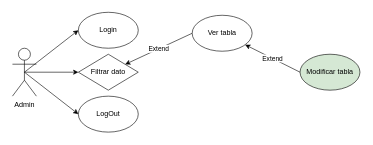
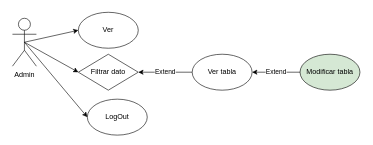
(108, 30) -> (108, 30)
(222, 33) -> (222, 72)
(24, 72) -> (24, 42)
(108, 114) -> (117, 117)
